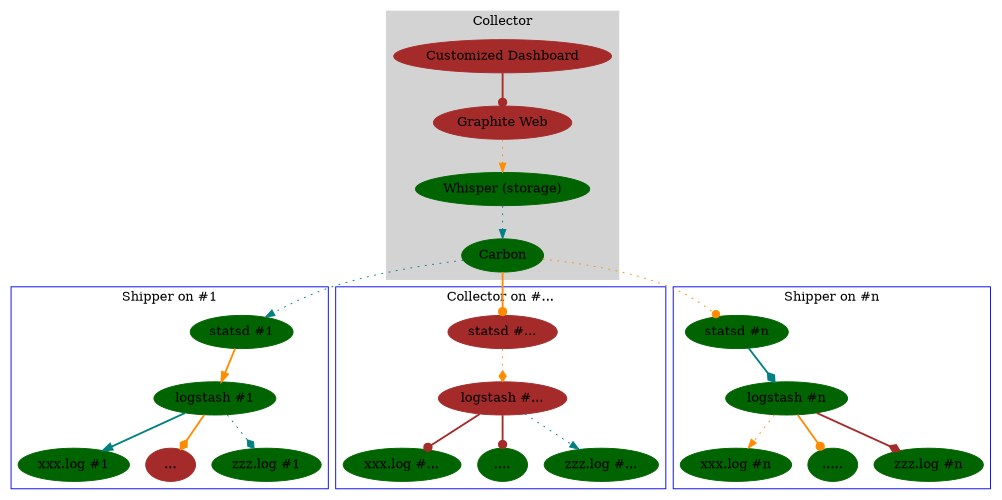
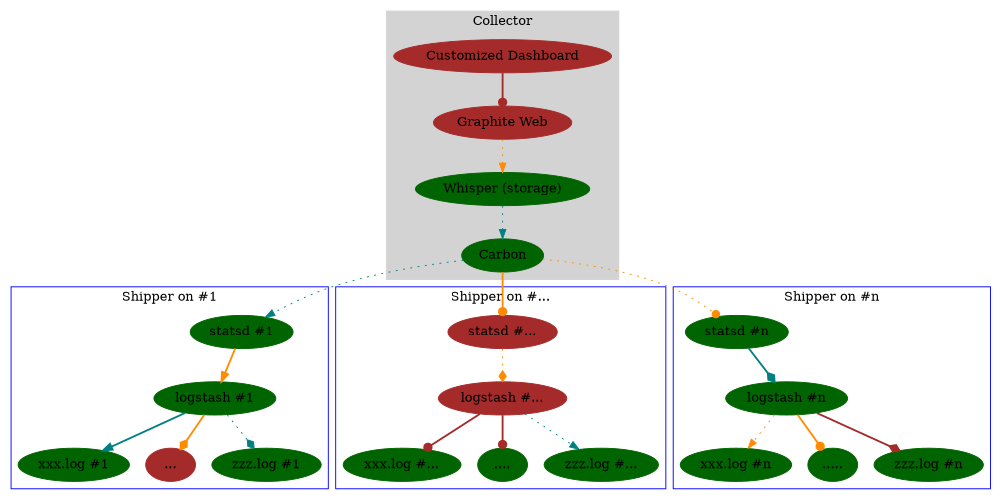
(501, 297) -> (501, 297)
